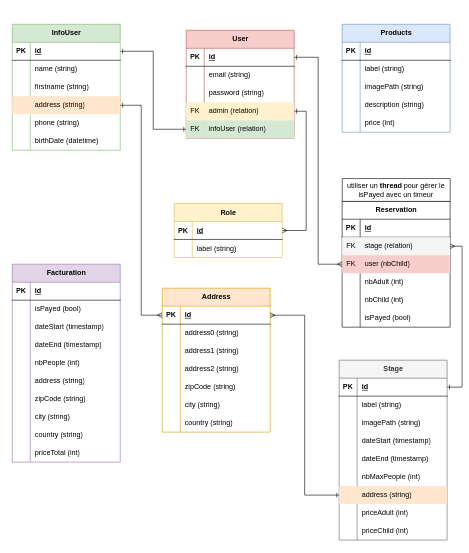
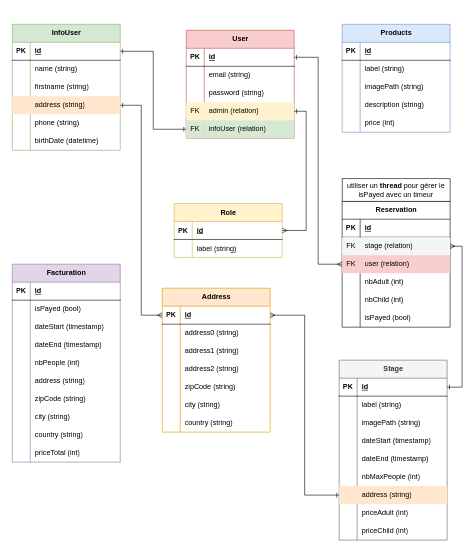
(391, 264) -> (393, 264)
